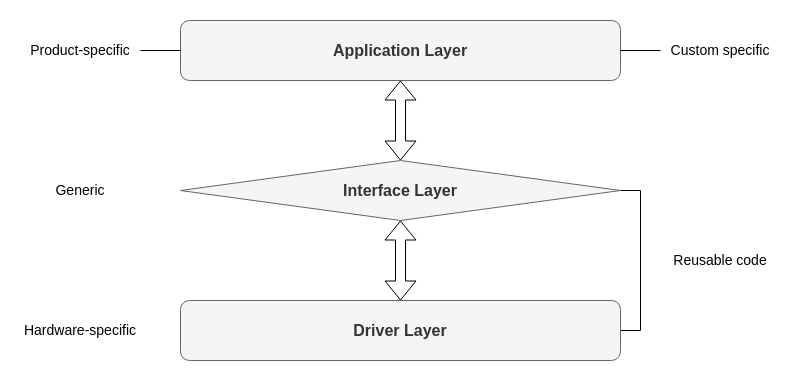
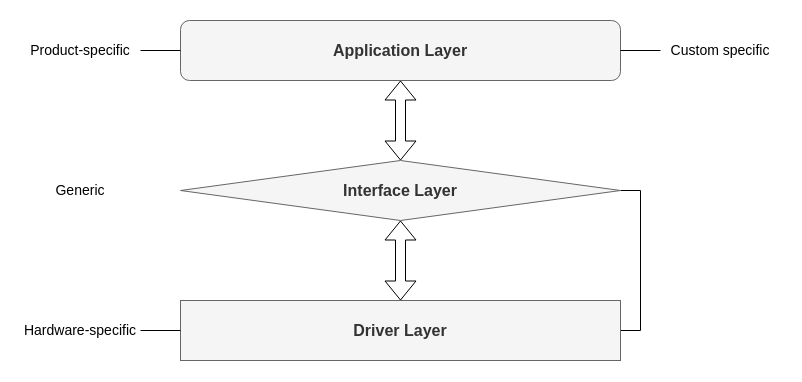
(721, 261) -> none
none -> (161, 331)
(401, 331) -> (401, 331)
